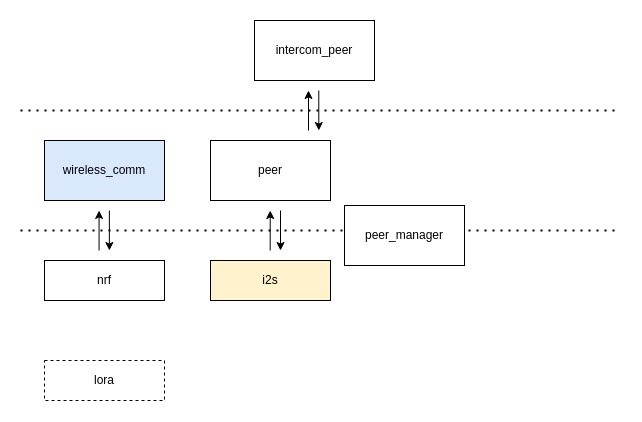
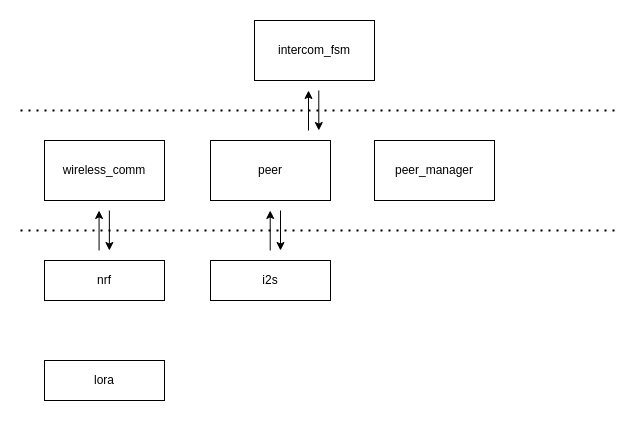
(315, 51) -> (315, 51)
(105, 171) -> (105, 171)
(405, 236) -> (435, 171)
(271, 281) -> (271, 281)
(105, 381) -> (105, 381)
